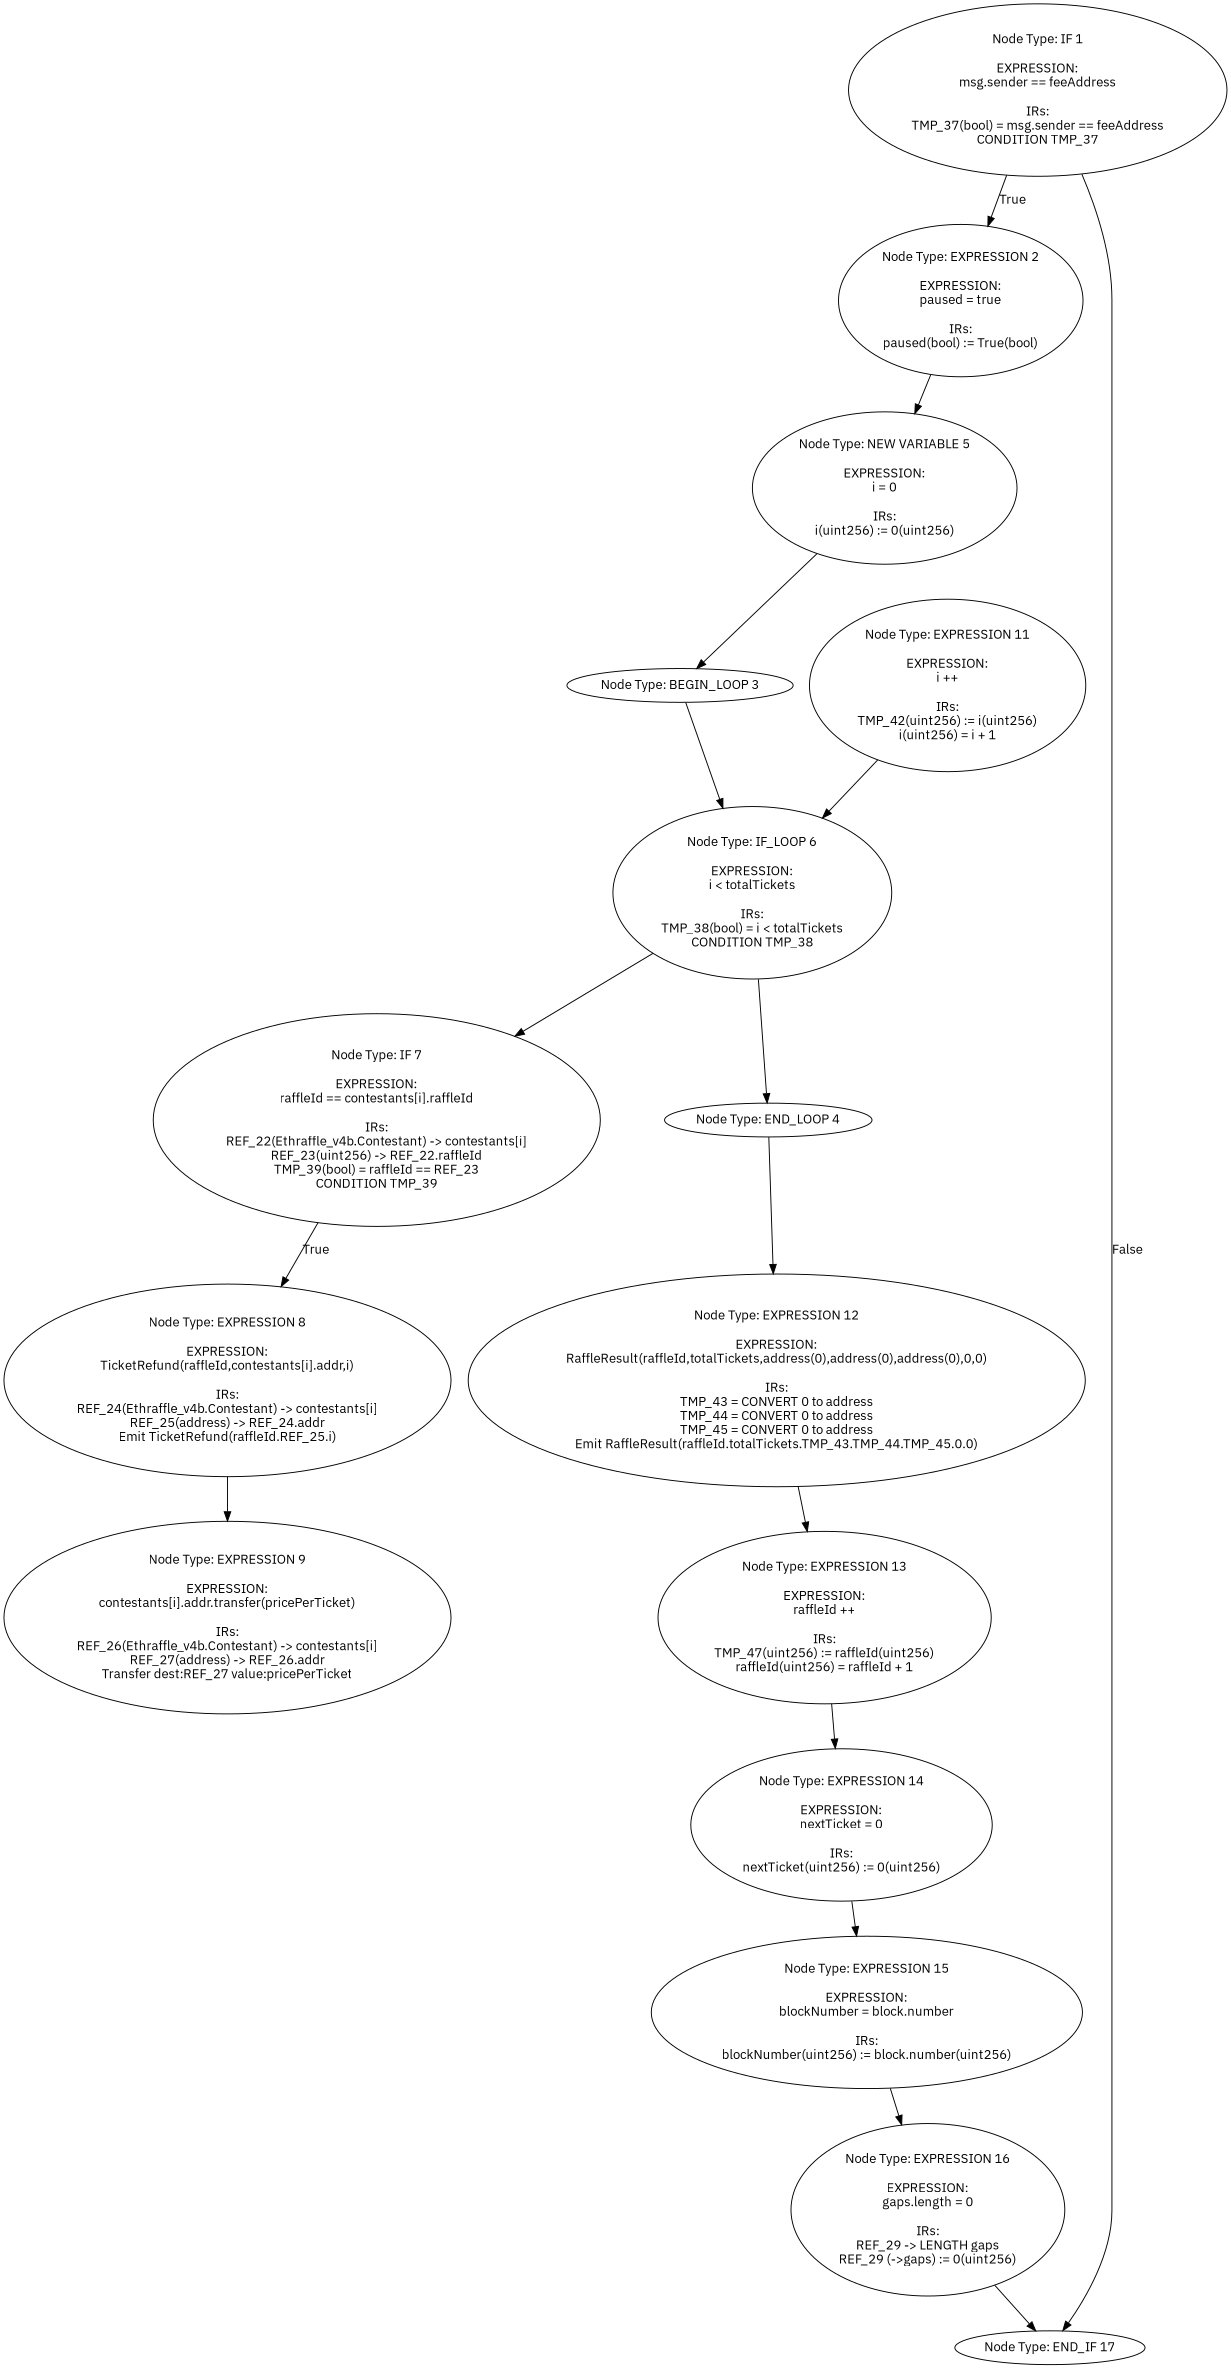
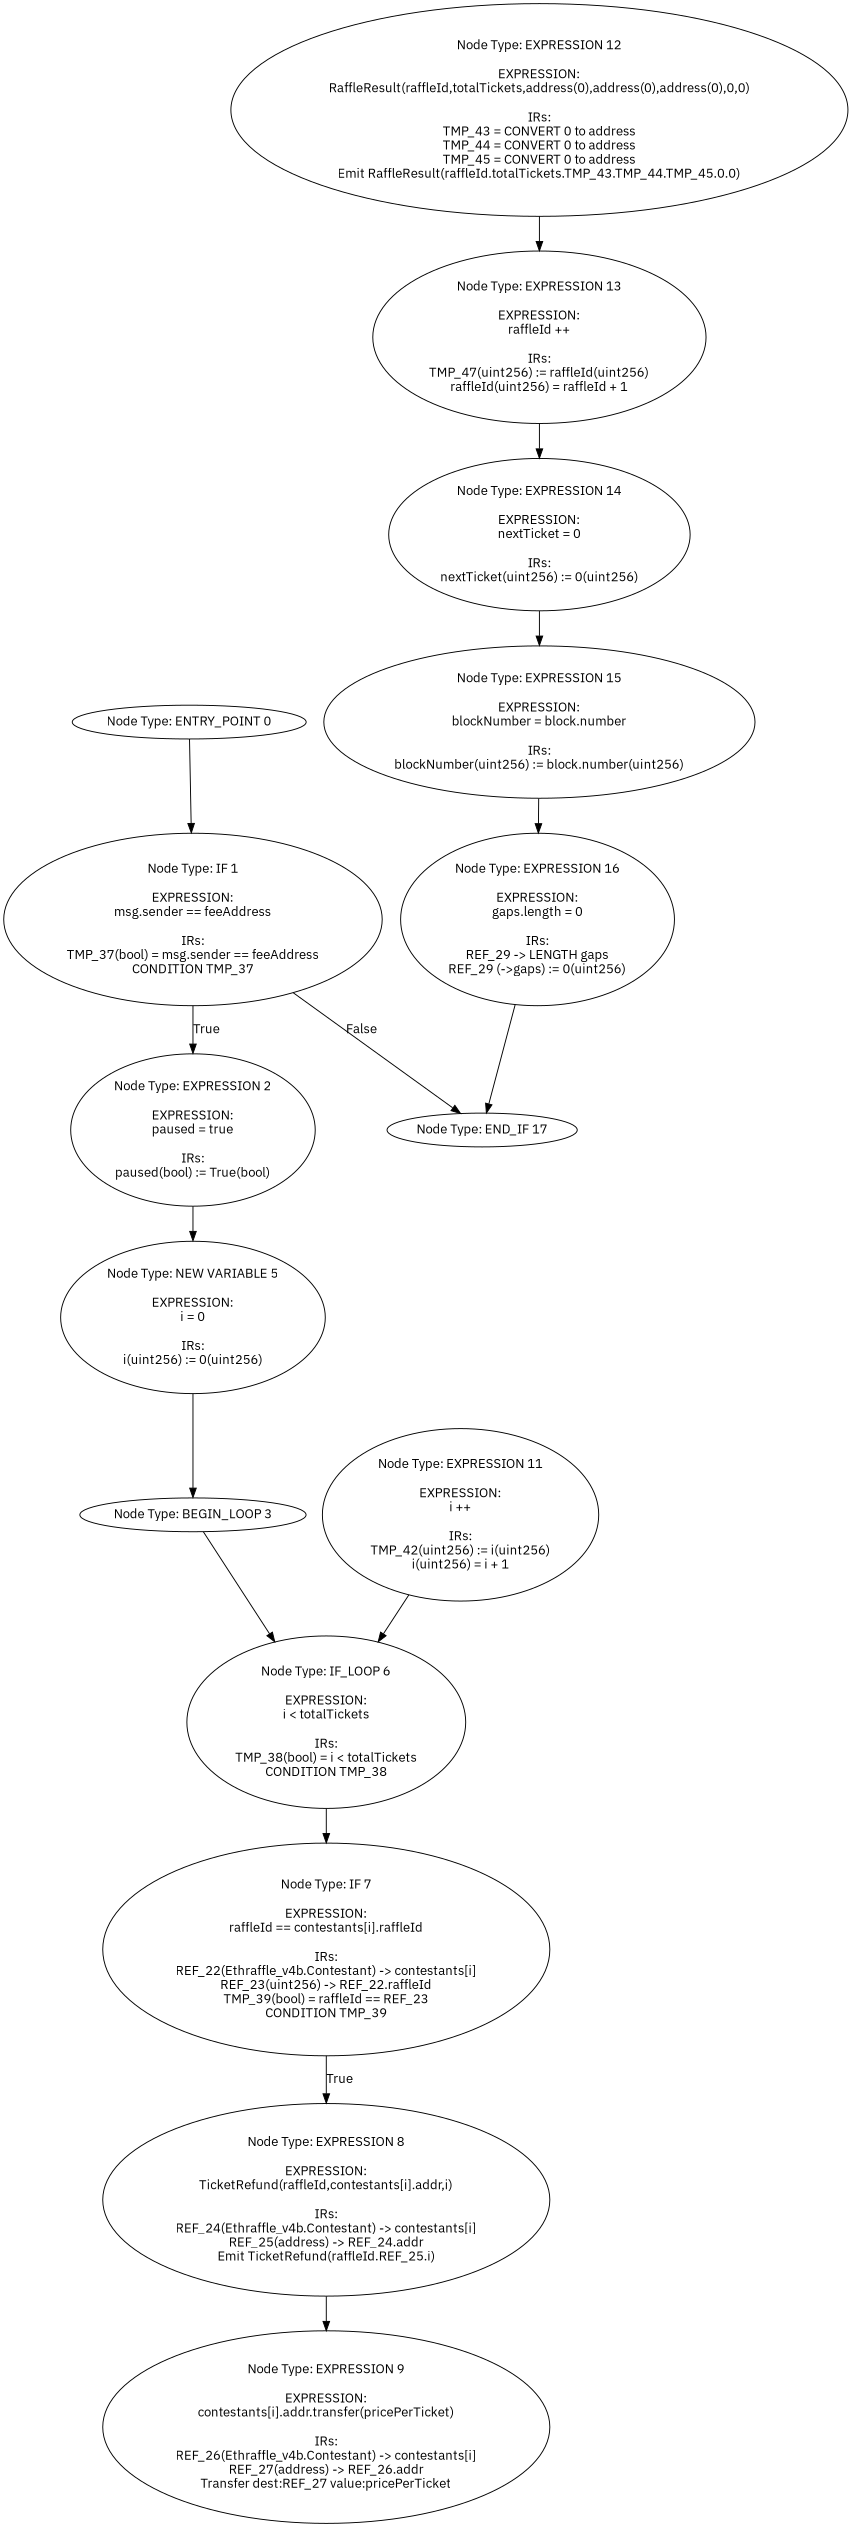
none -> (189, 722)
(768, 1120) -> none
